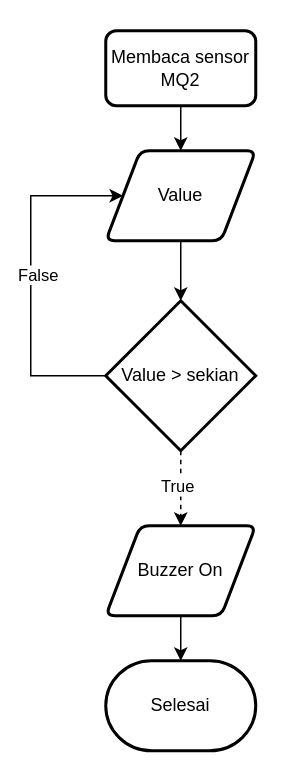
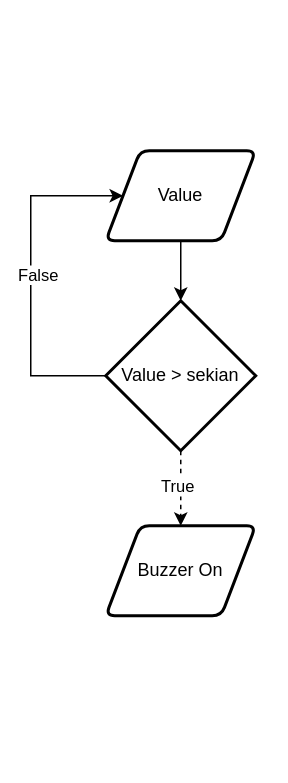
(181, 68) -> none
(181, 123) -> none
(181, 633) -> none
(181, 706) -> none
